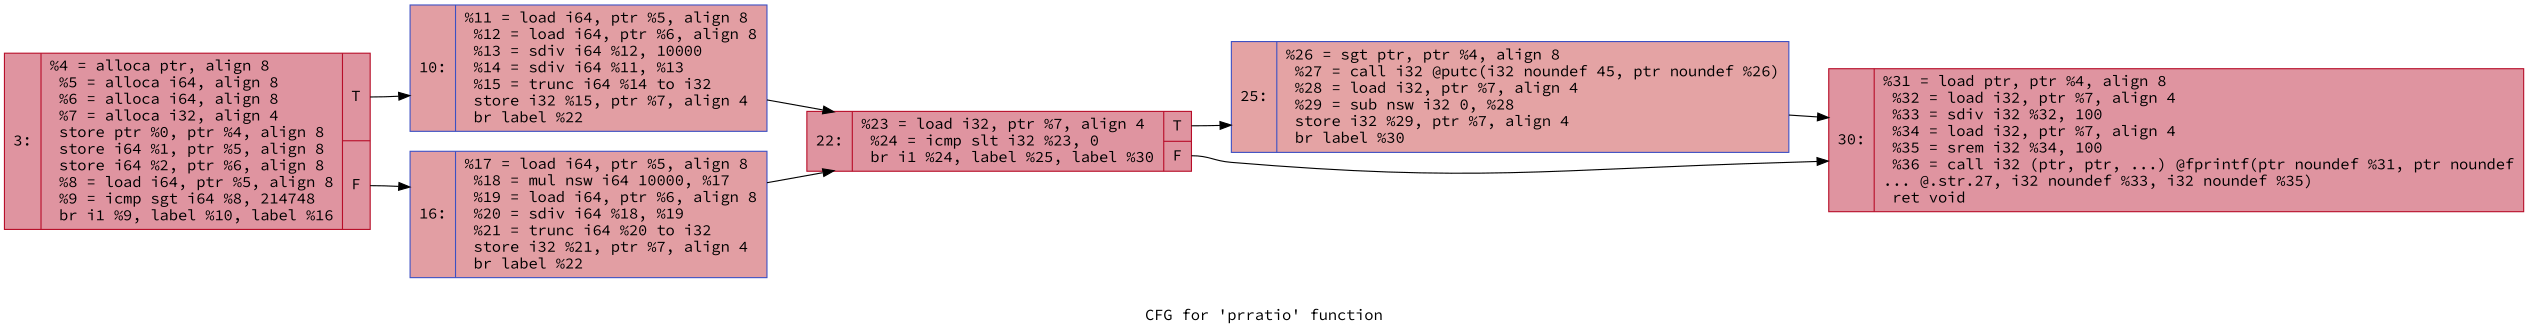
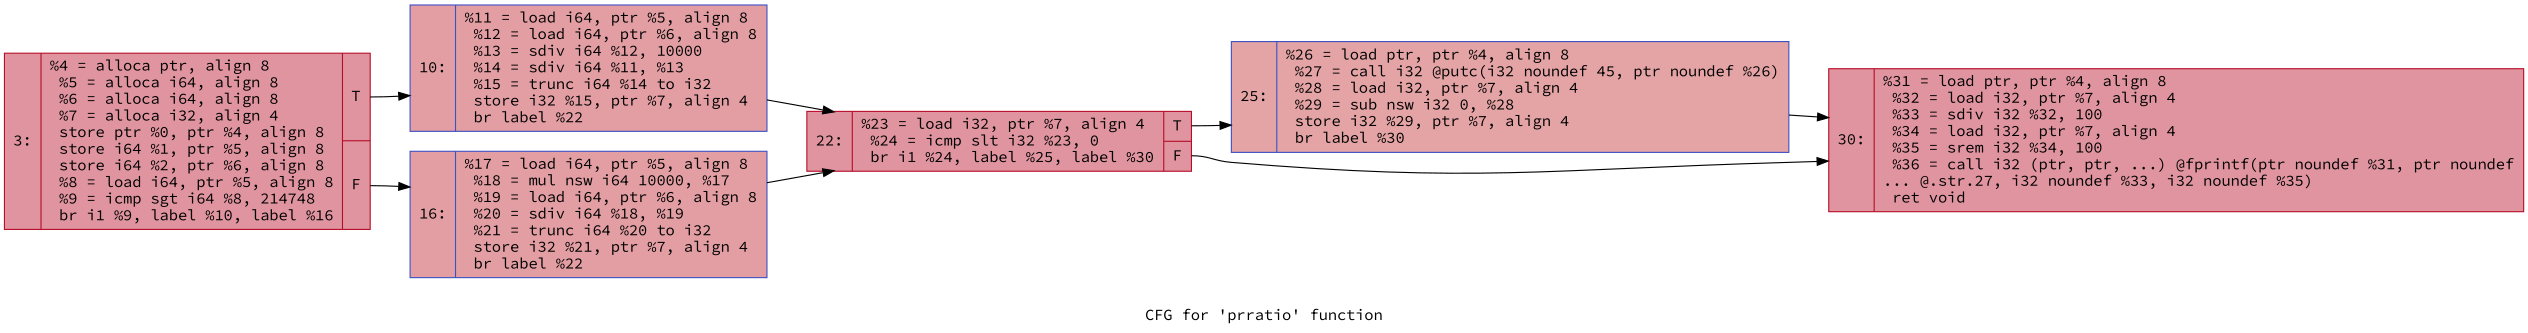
(1423, 55) -> (1428, 55)
